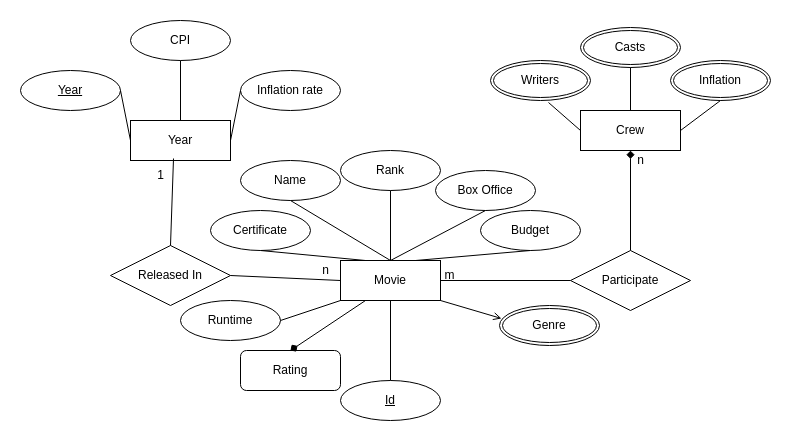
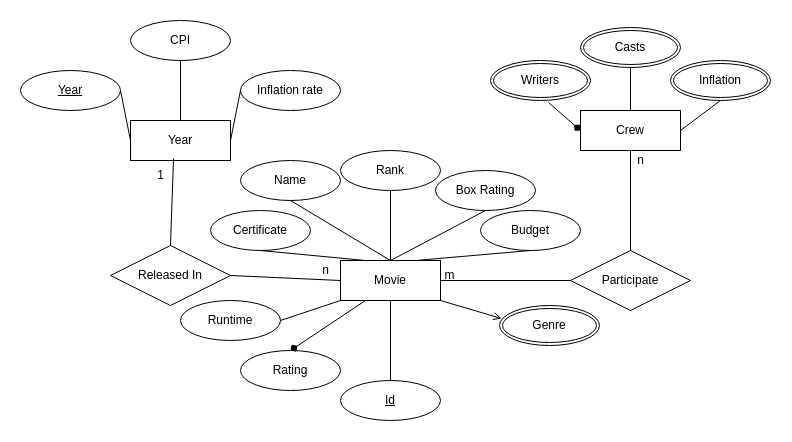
(577, 127) -> (574, 125)
(631, 159) -> (631, 155)
(486, 191) -> (486, 191)
(291, 371) -> (291, 371)
